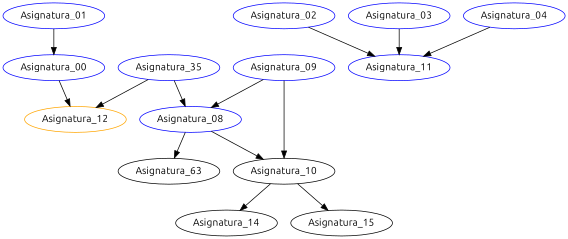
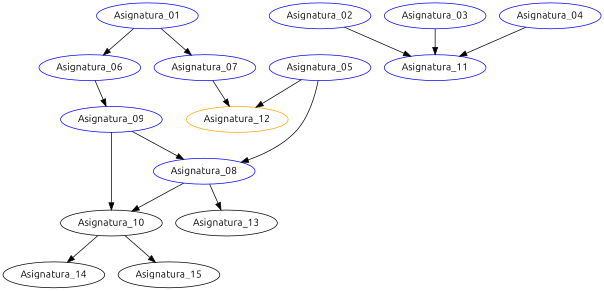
(54, 68) -> (205, 68)
none -> (90, 68)
(169, 68) -> (320, 68)
(169, 171) -> (227, 223)
